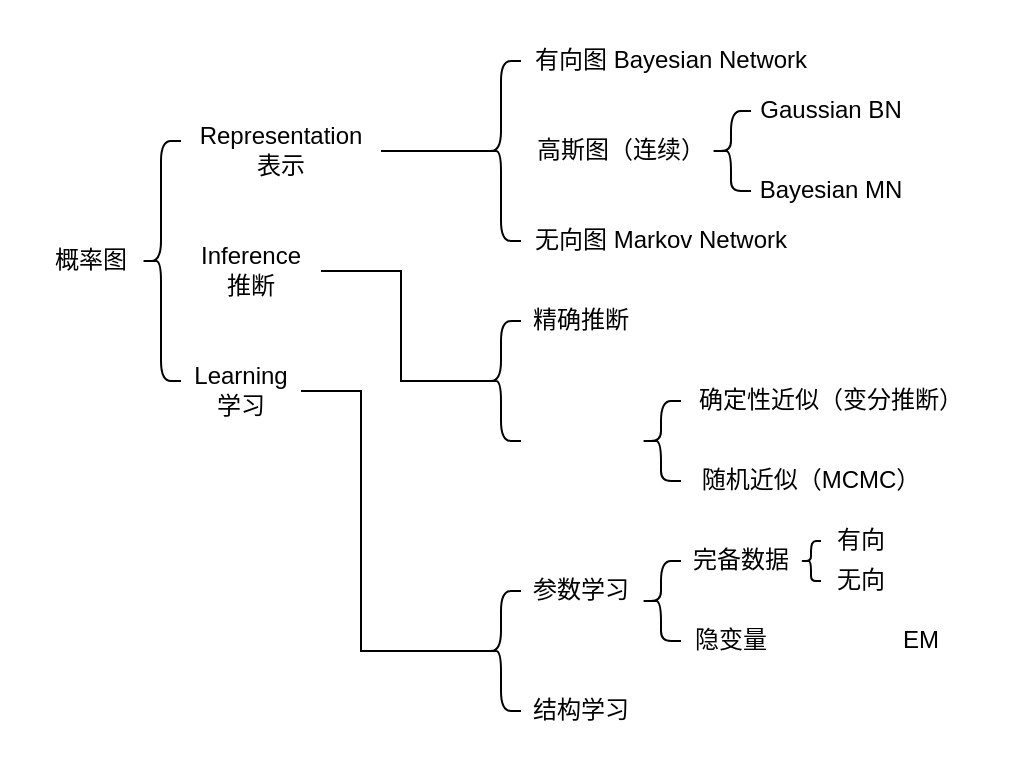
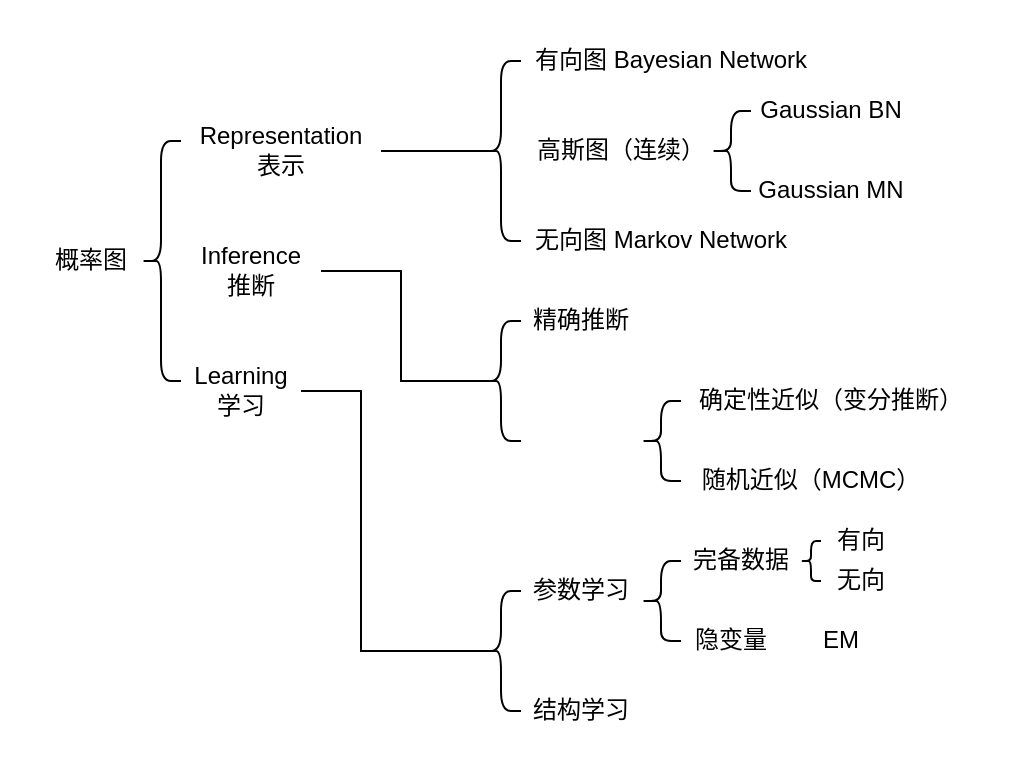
(832, 191) -> (832, 191)
(921, 641) -> (841, 641)
